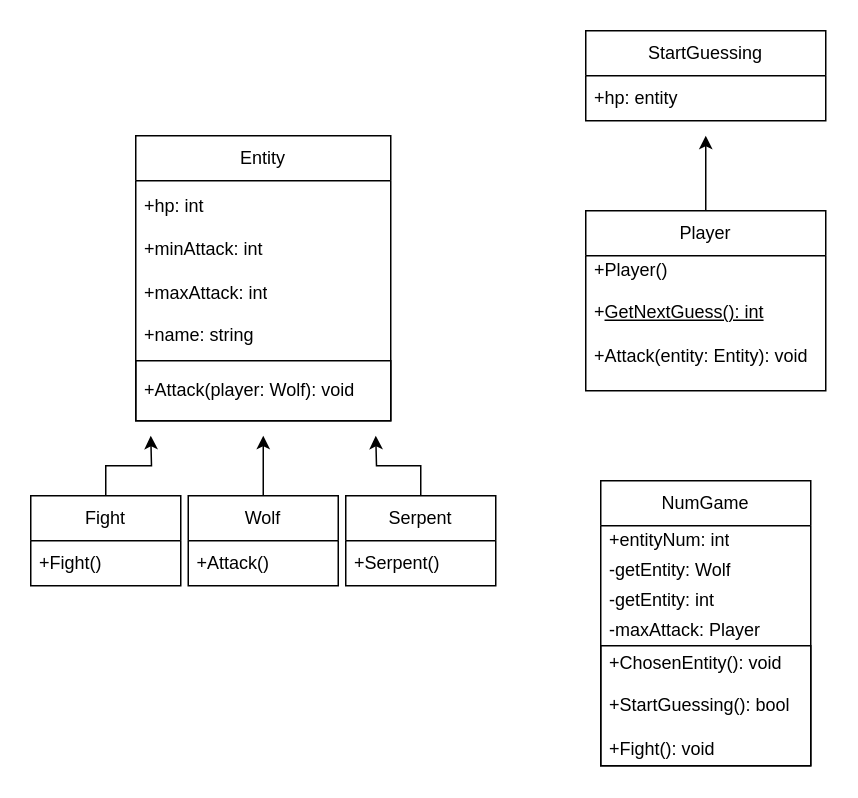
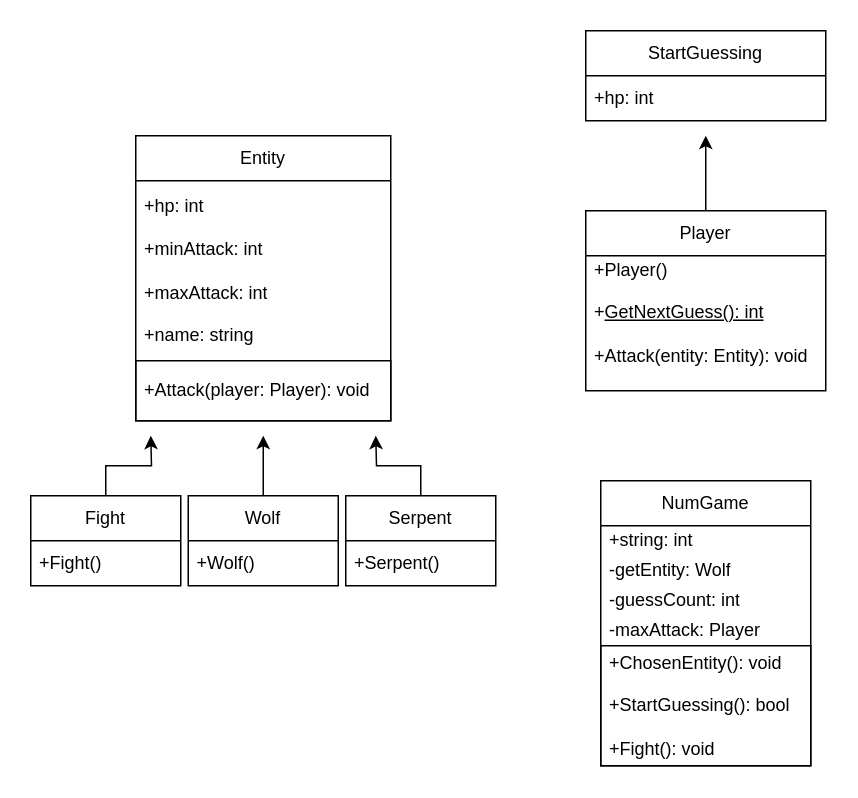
(643, 98) -> (628, 98)
(264, 391) -> (265, 391)
(676, 541) -> (661, 541)
(243, 563) -> (230, 563)
(676, 601) -> (683, 601)
